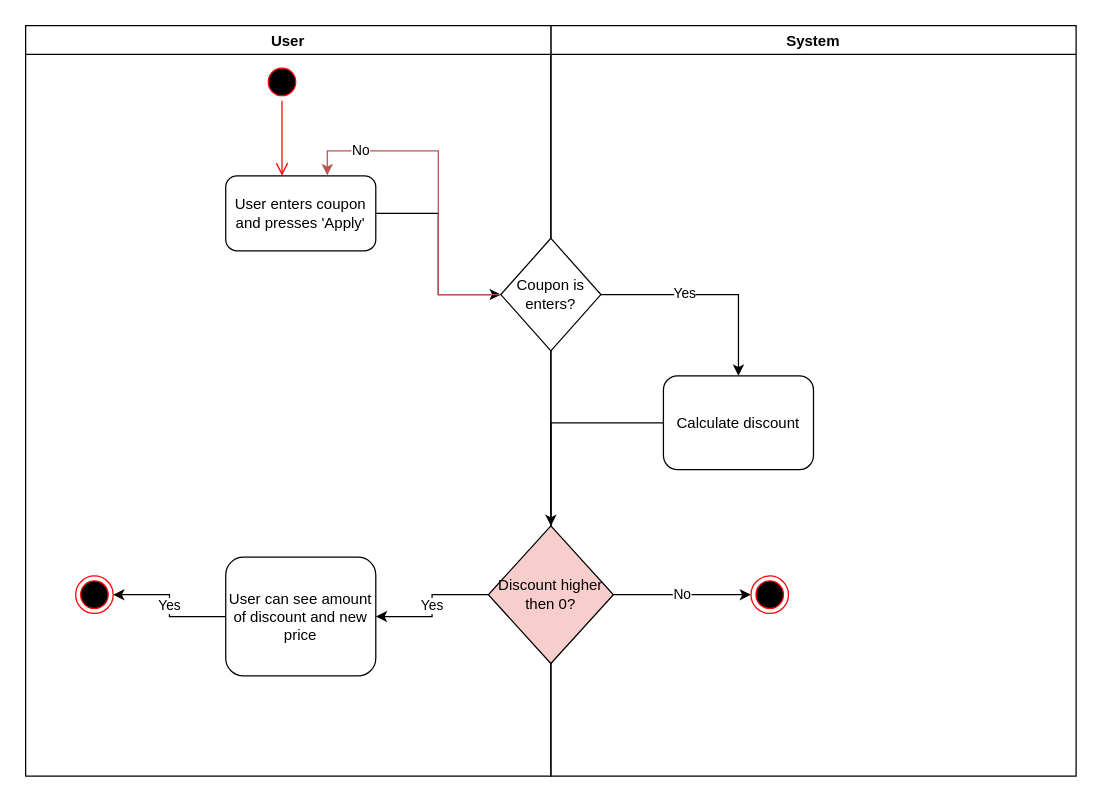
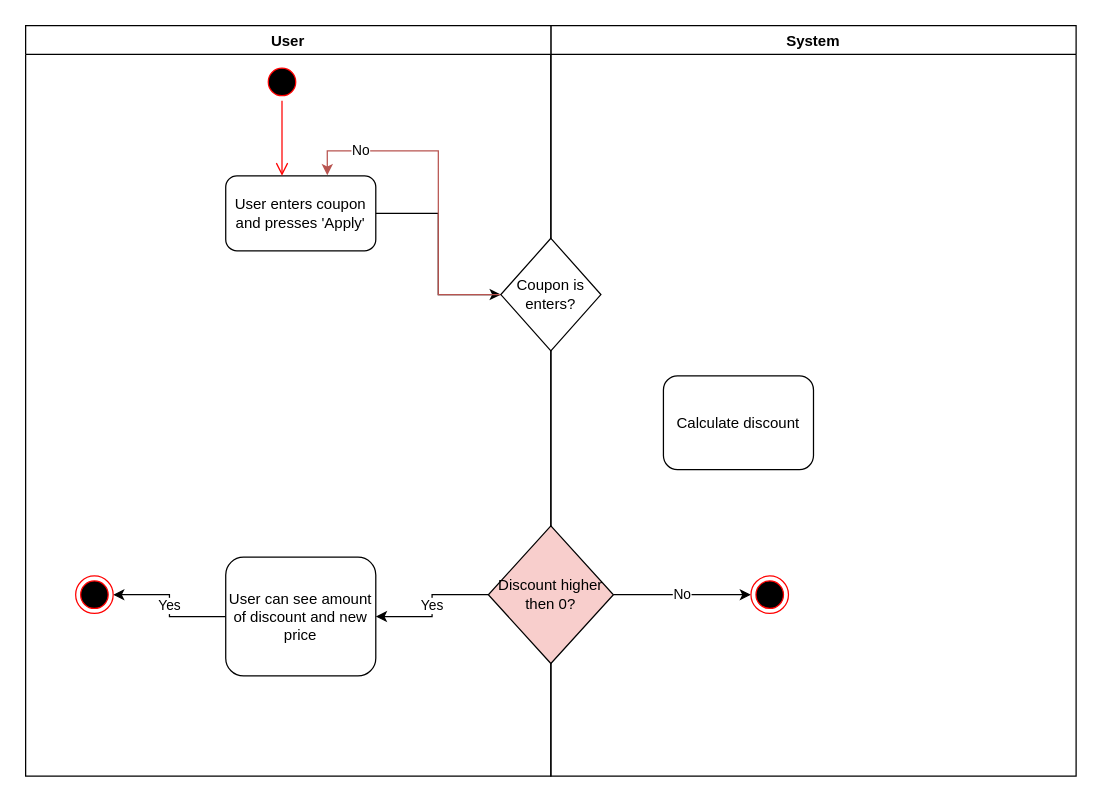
(706, 294) -> none
(608, 423) -> none
